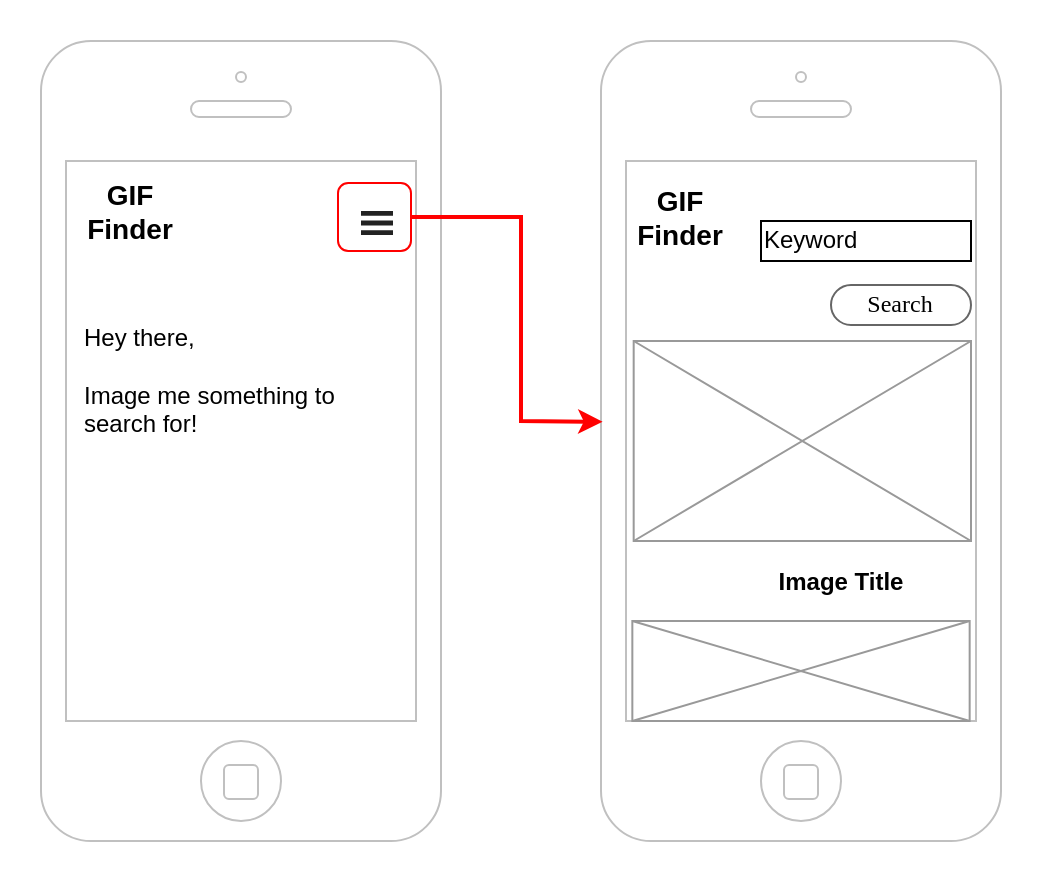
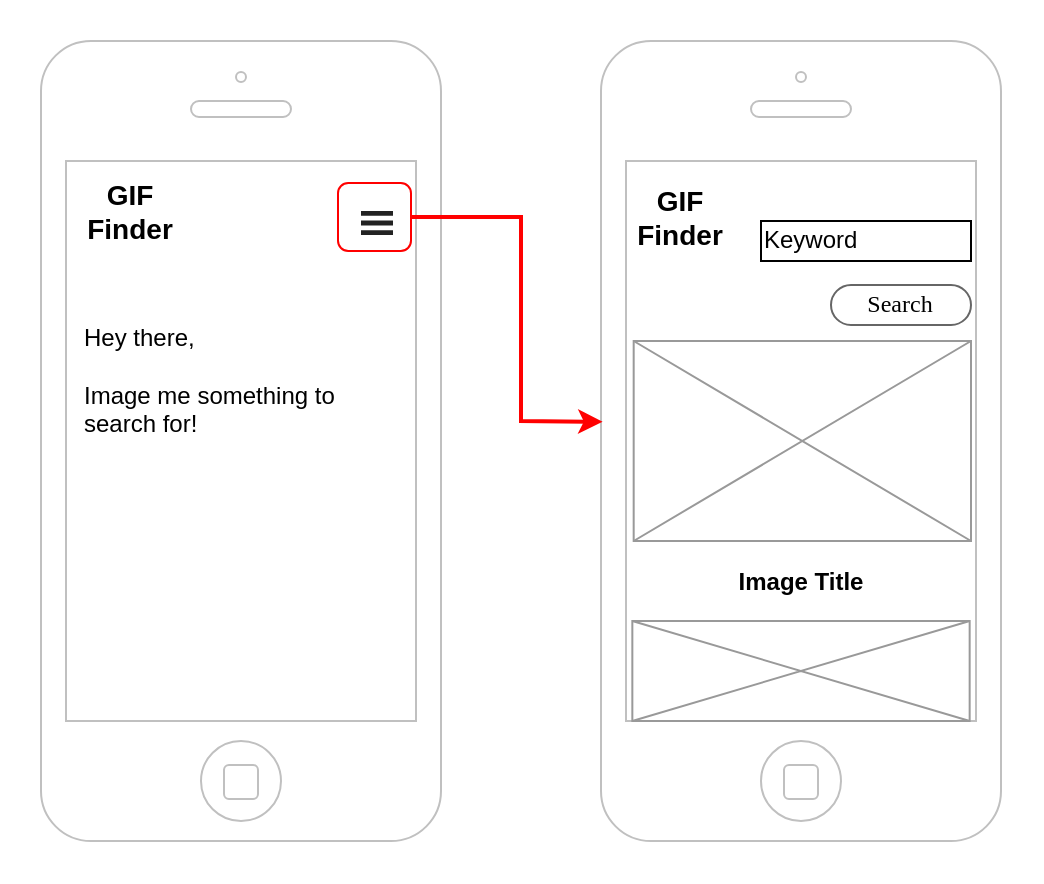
(841, 583) -> (801, 583)
